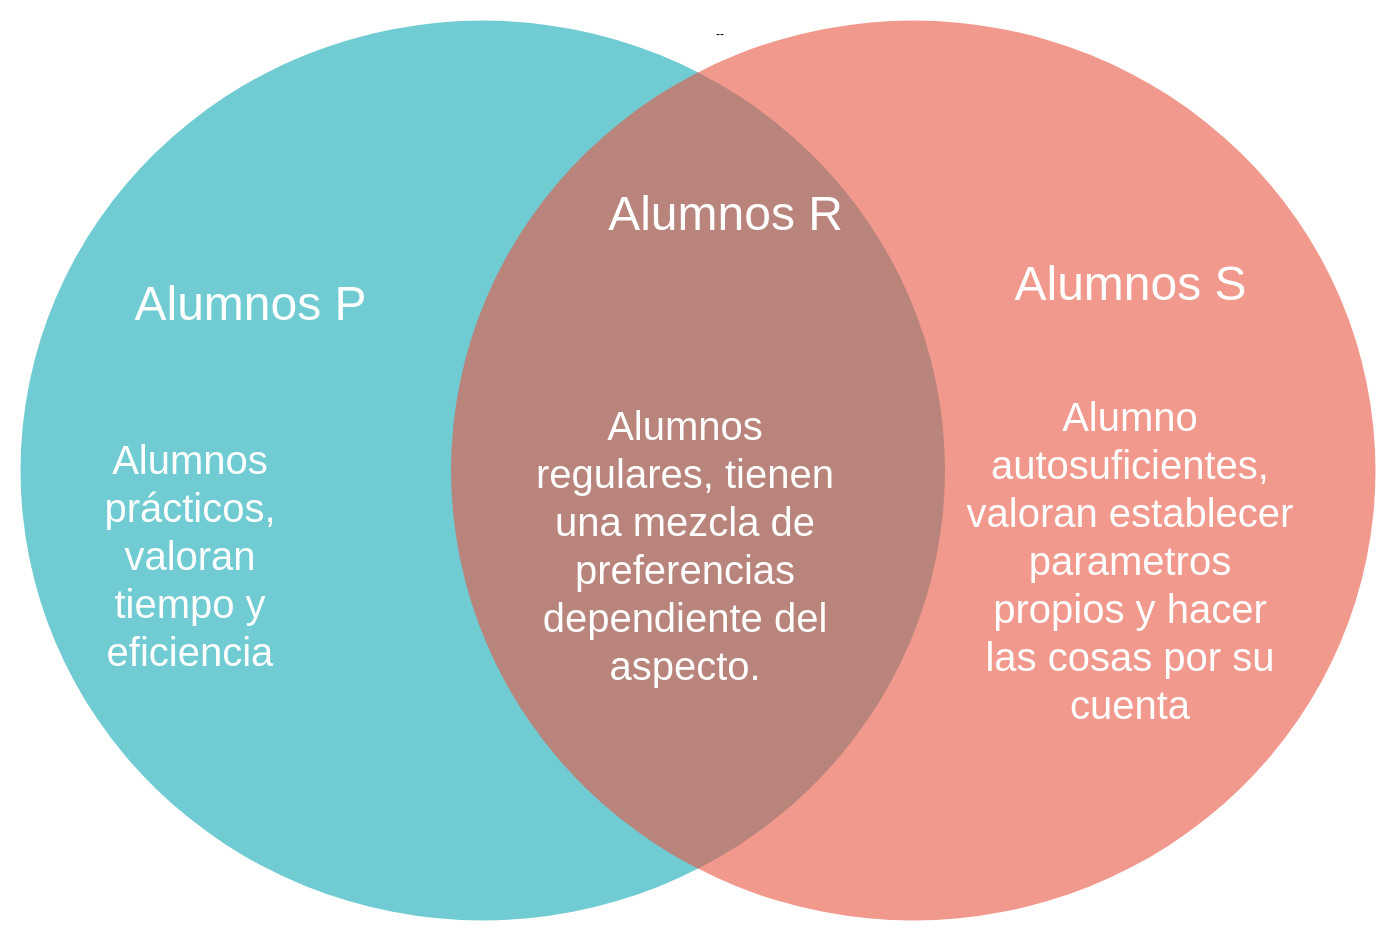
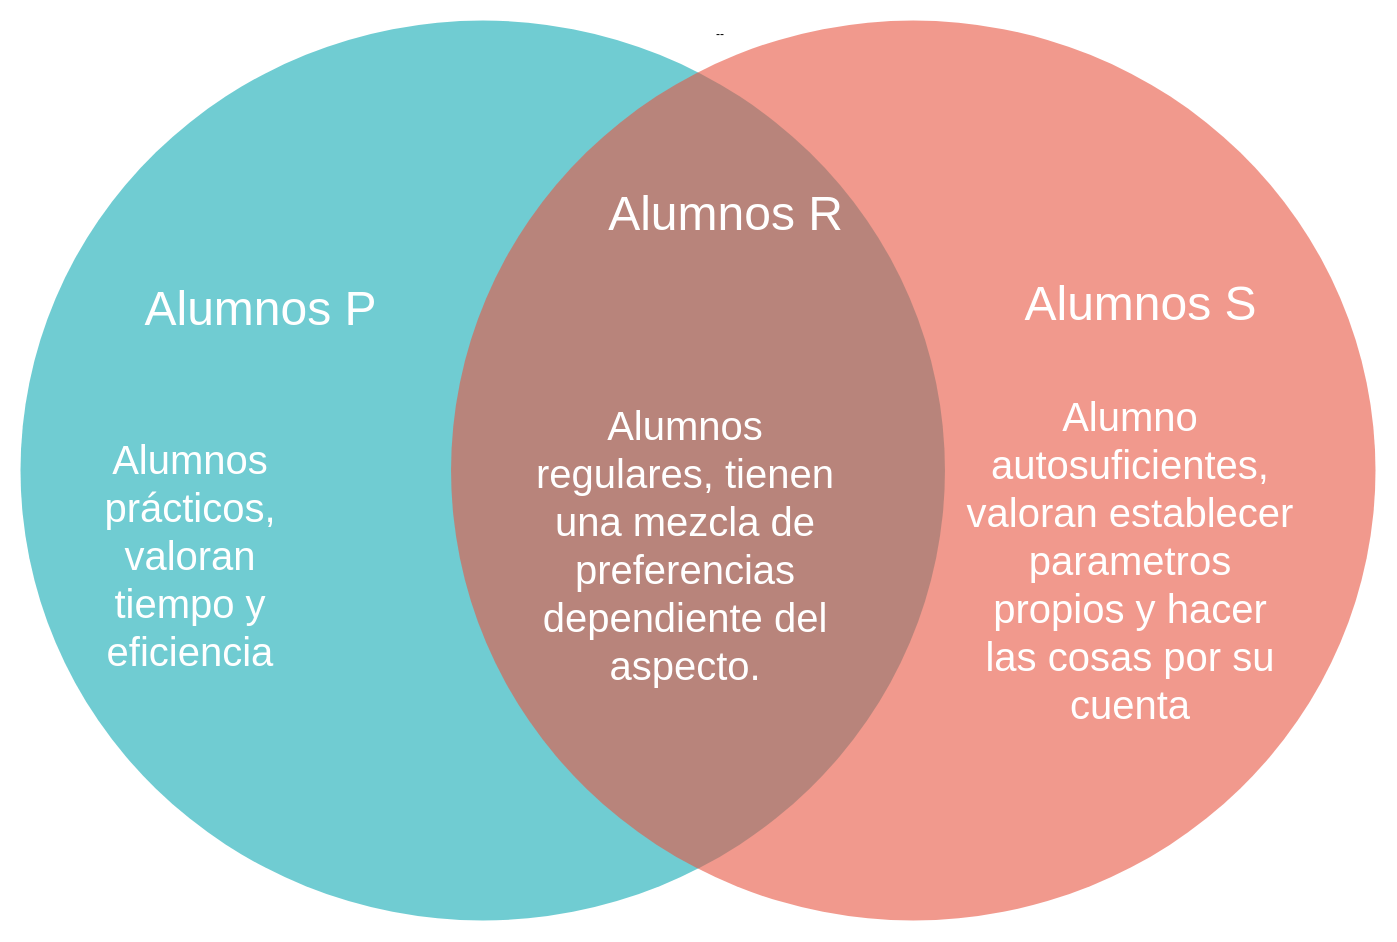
(1130, 284) -> (1140, 304)
(250, 304) -> (260, 309)
